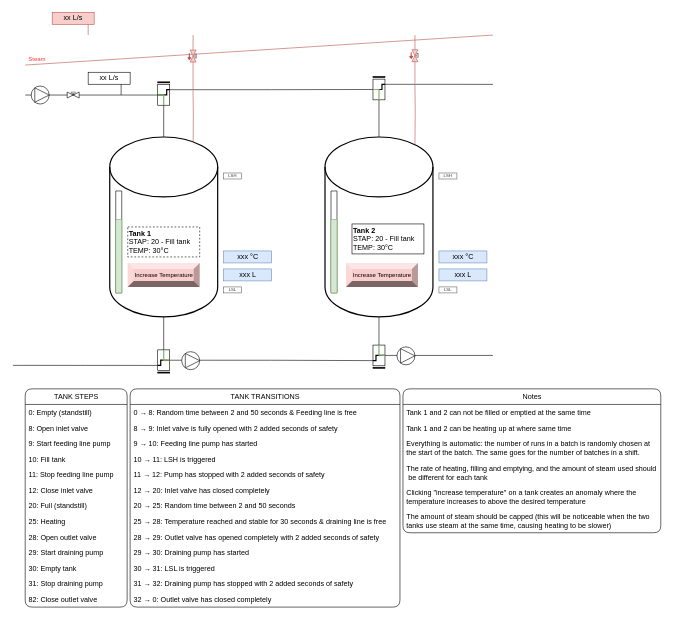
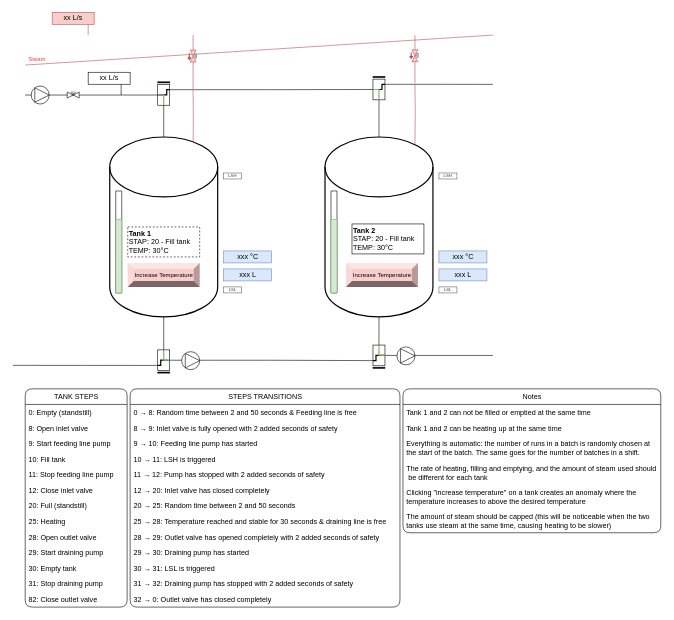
(265, 397) -> (265, 397)
(493, 428) -> (489, 428)
